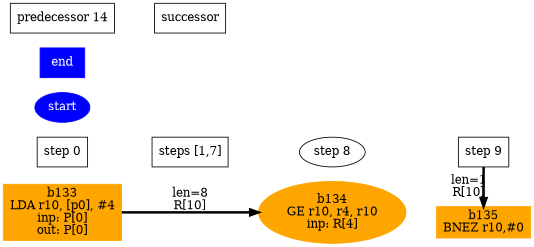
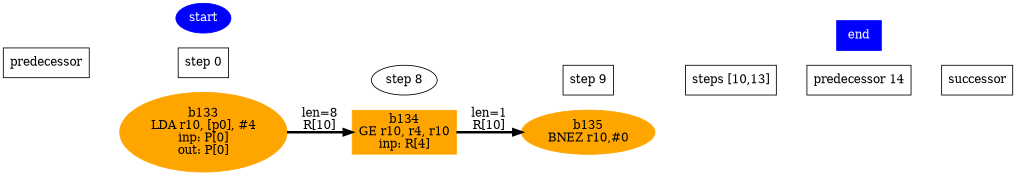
none -> (46, 63)
none -> (731, 80)
(190, 152) -> none
(484, 183) -> (485, 132)
(62, 212) -> (203, 132)
(332, 212) -> (404, 132)
(484, 222) -> (588, 132)
